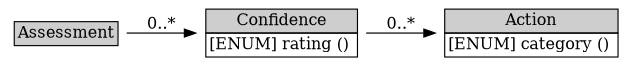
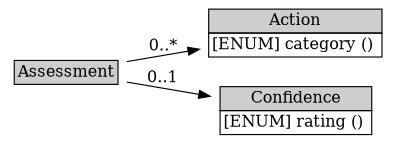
(161, 25) -> (163, 78)
(395, 33) -> (157, 56)
